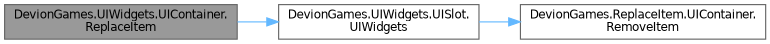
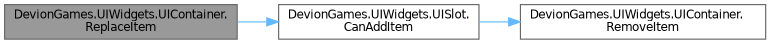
(379, 22) -> (379, 22)
(643, 22) -> (643, 22)
